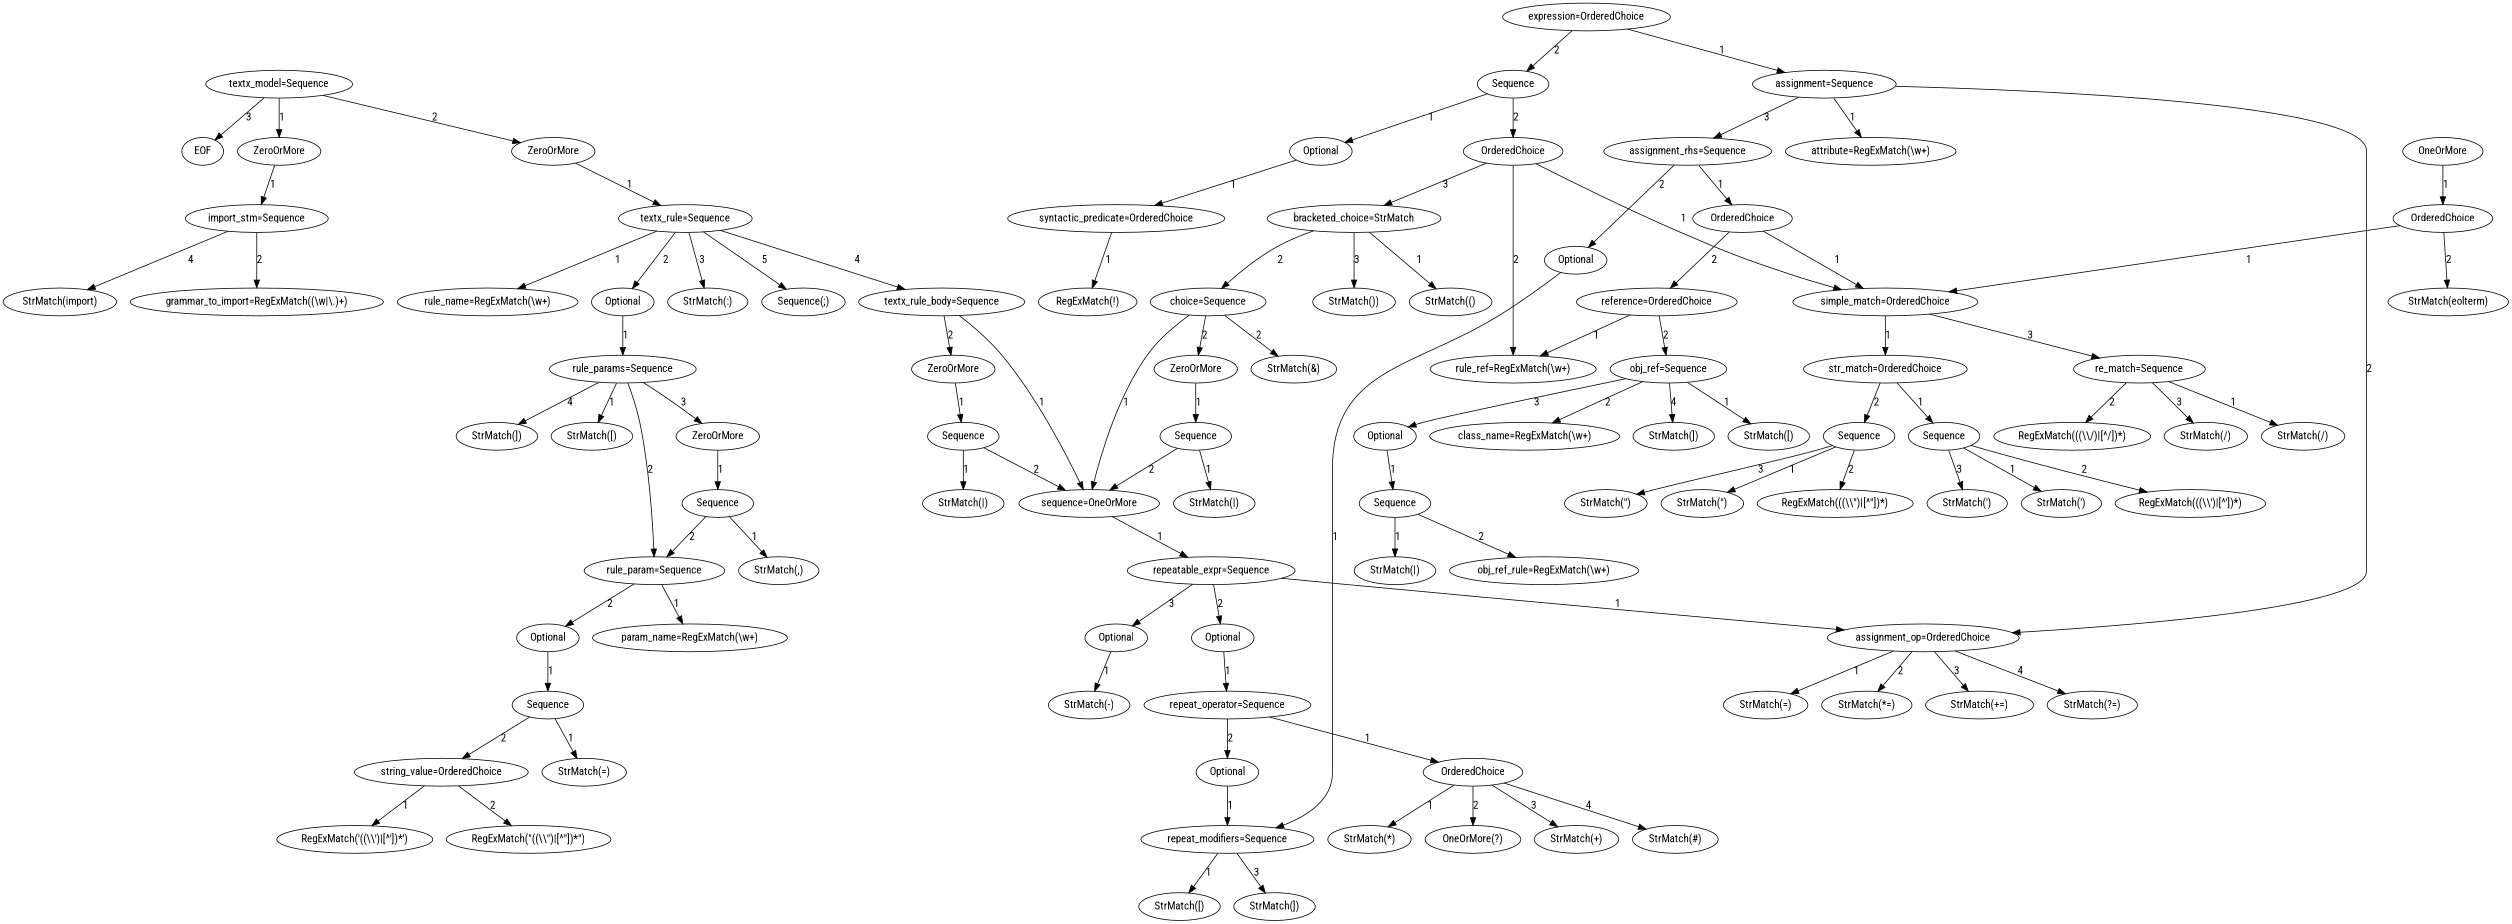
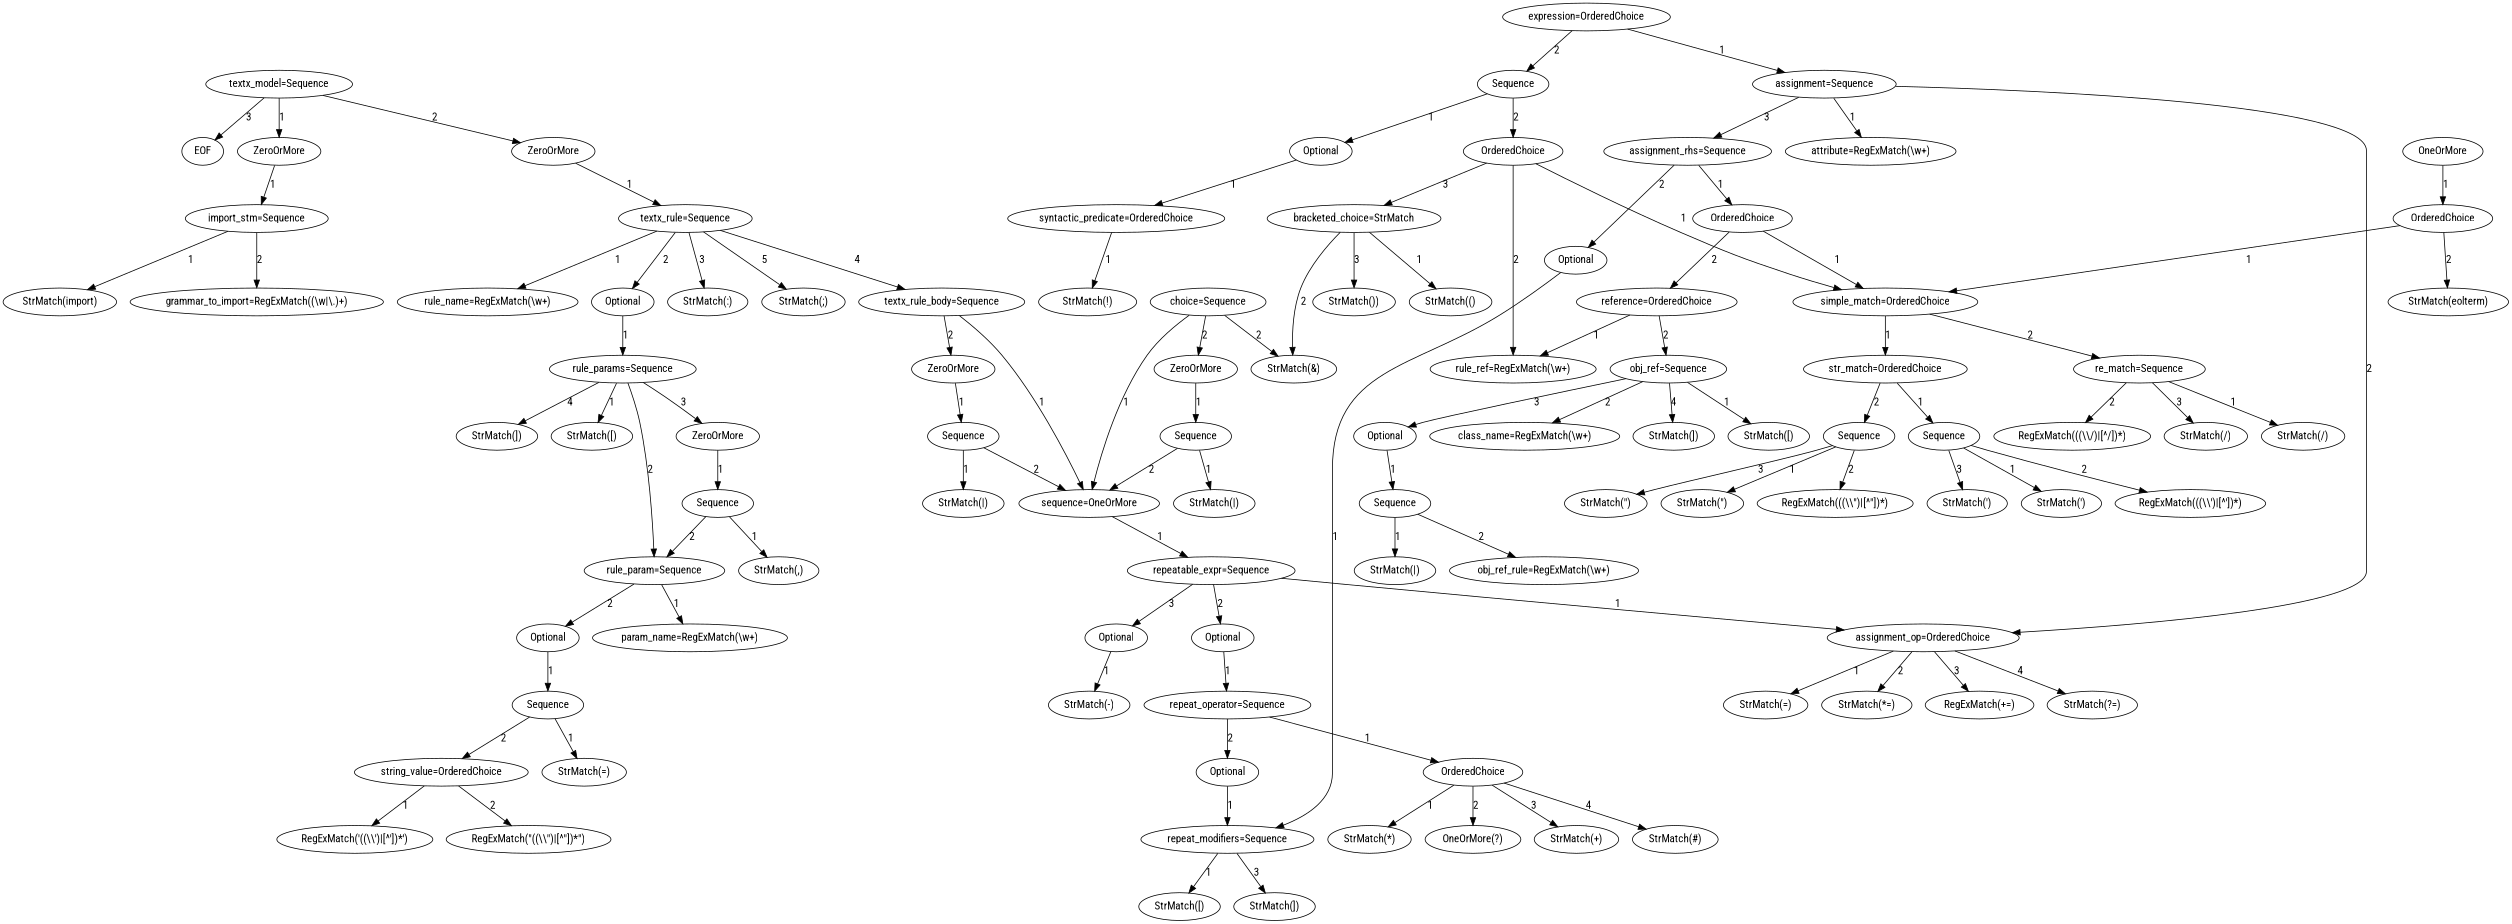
(1268, 252) -> (1303, 284)
(191, 260) -> (191, 260)
(803, 302) -> (803, 302)
(1088, 302) -> (1088, 302)
(2030, 336) -> (2030, 336)
(1980, 705) -> (1980, 705)
